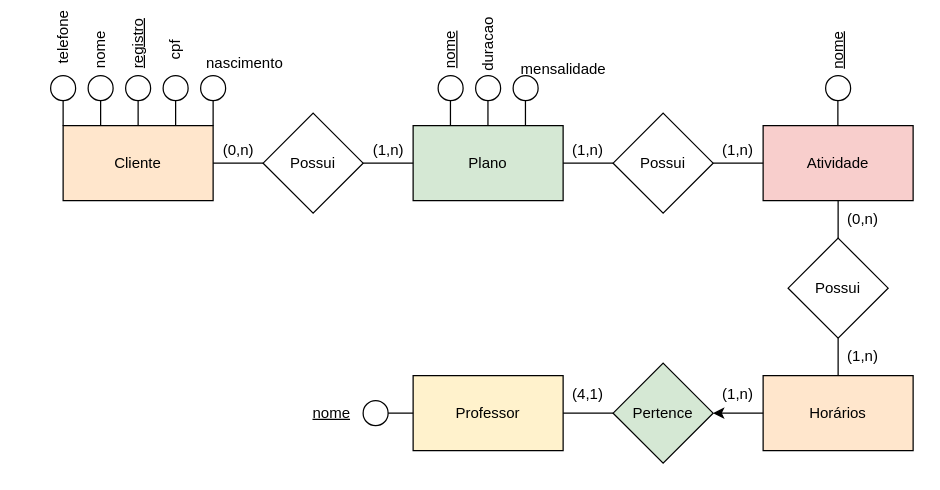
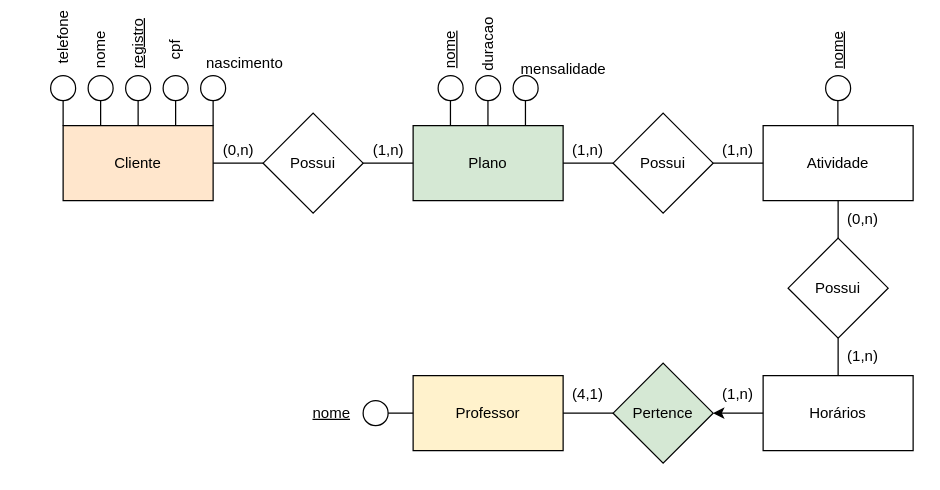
(838, 163) -> (838, 163)
(838, 413) -> (838, 413)
